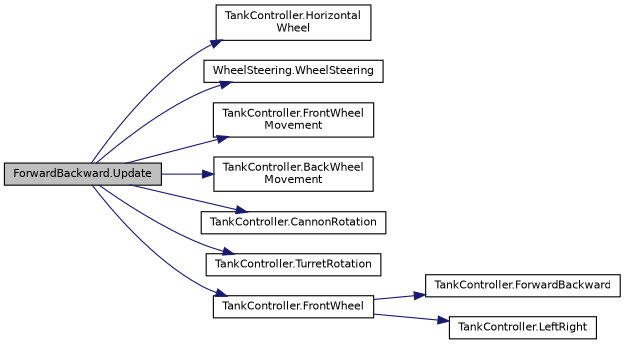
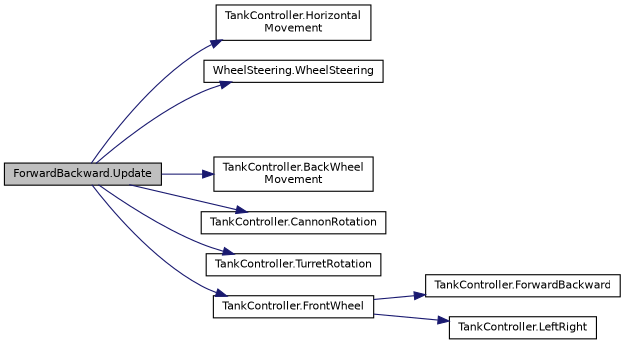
(294, 23) -> (294, 23)
(294, 120) -> none
